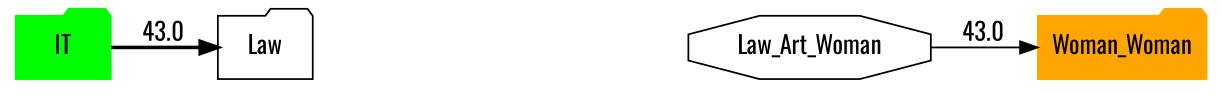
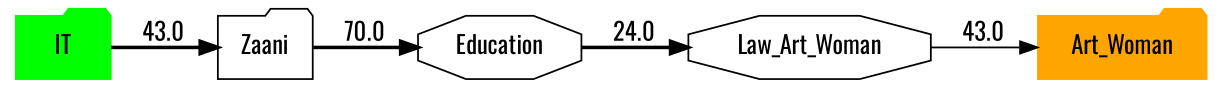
(265, 47) -> (265, 47)
none -> (500, 47)
(1122, 47) -> (1122, 47)
